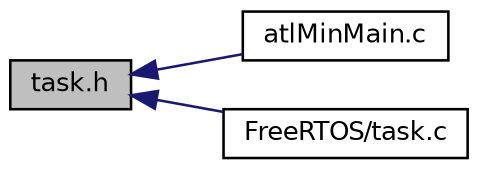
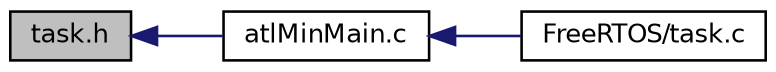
(190, 106) -> (488, 36)
